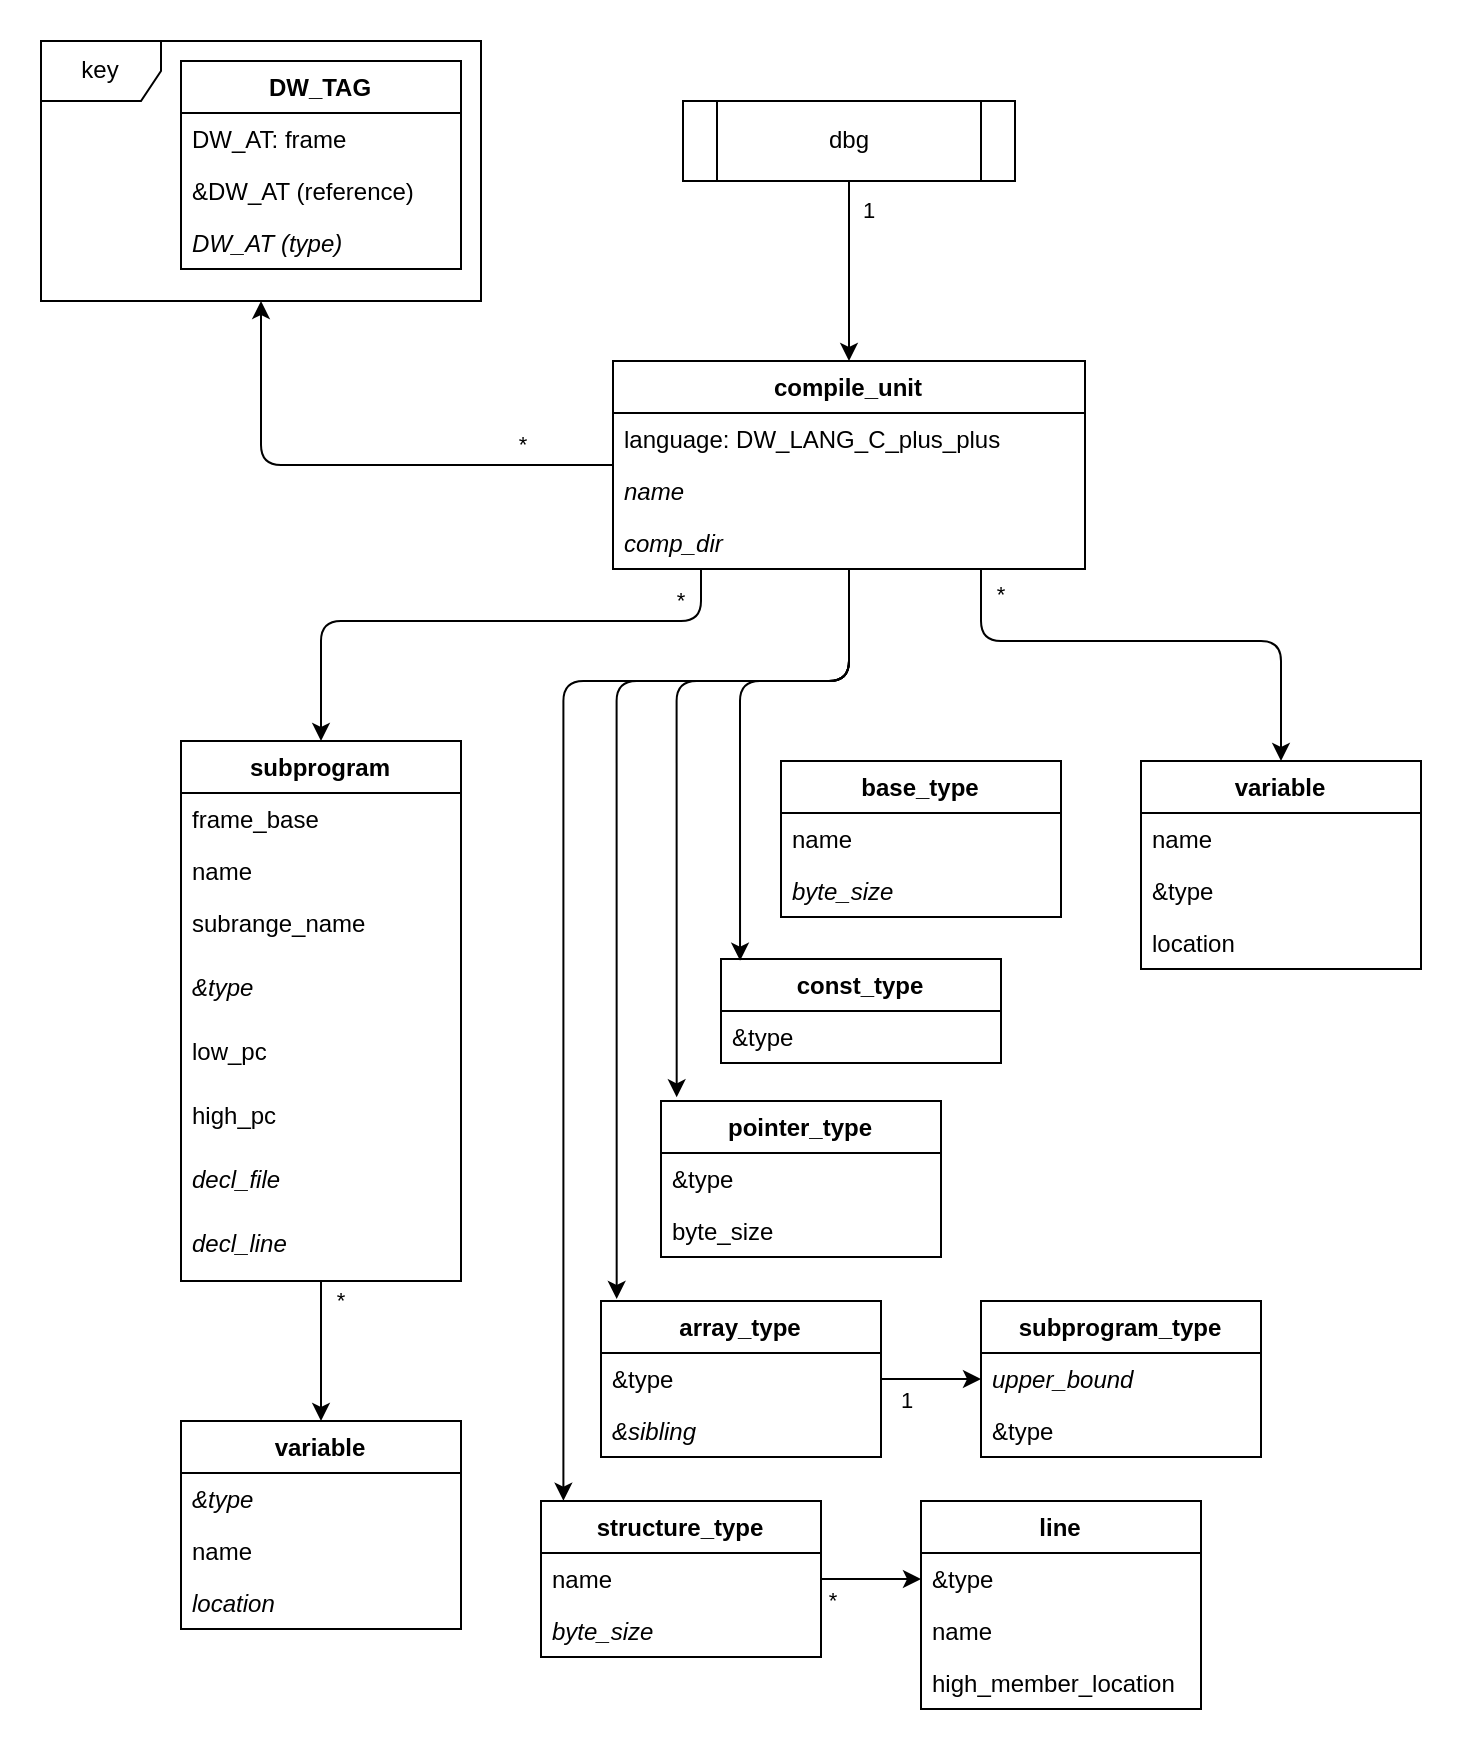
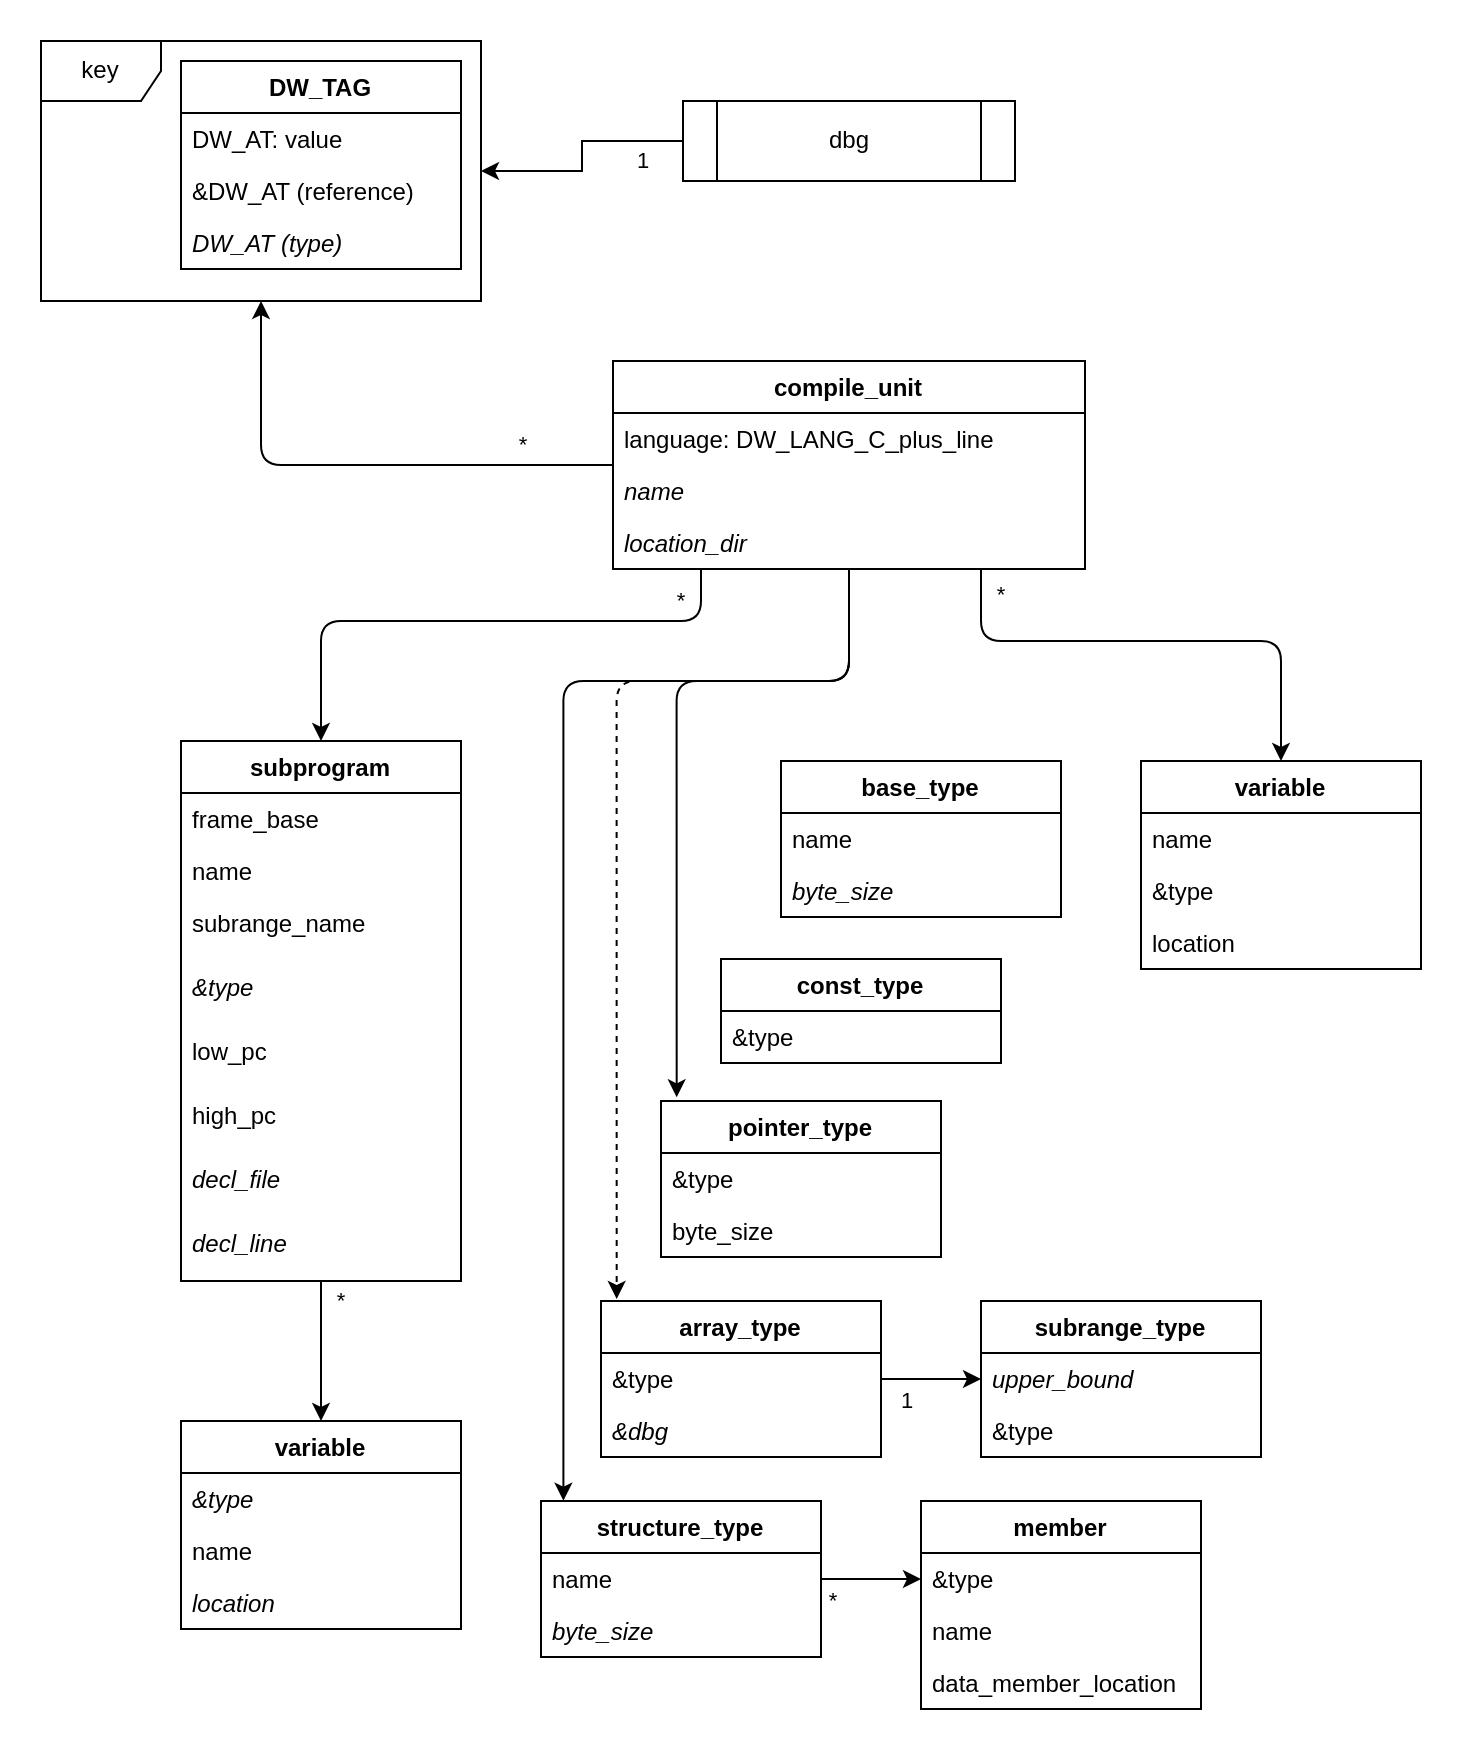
(266, 140) -> (263, 140)
(849, 264) -> (582, 149)
(803, 440) -> (800, 440)
(675, 544) -> (695, 544)
(740, 816) -> none
(617, 985) -> (617, 985)
(1120, 1328) -> (1120, 1328)
(656, 1432) -> (639, 1432)
(1060, 1528) -> (1060, 1528)
(1057, 1684) -> (1060, 1684)
